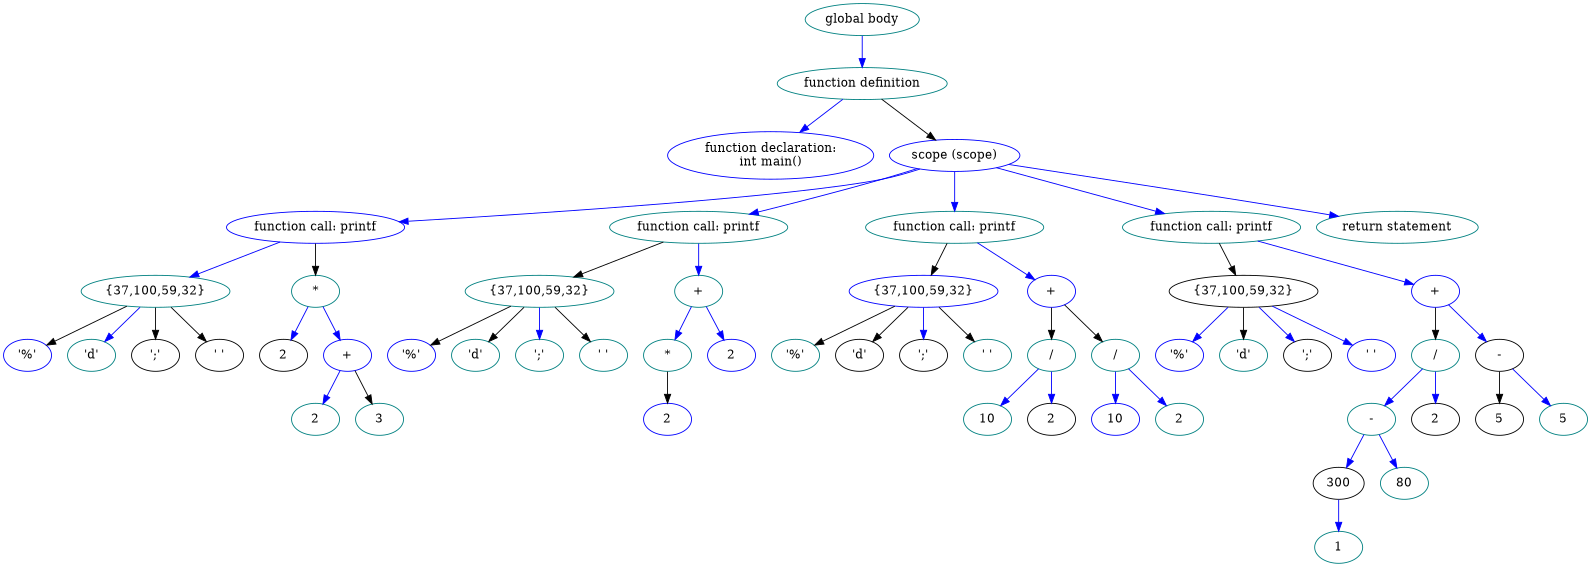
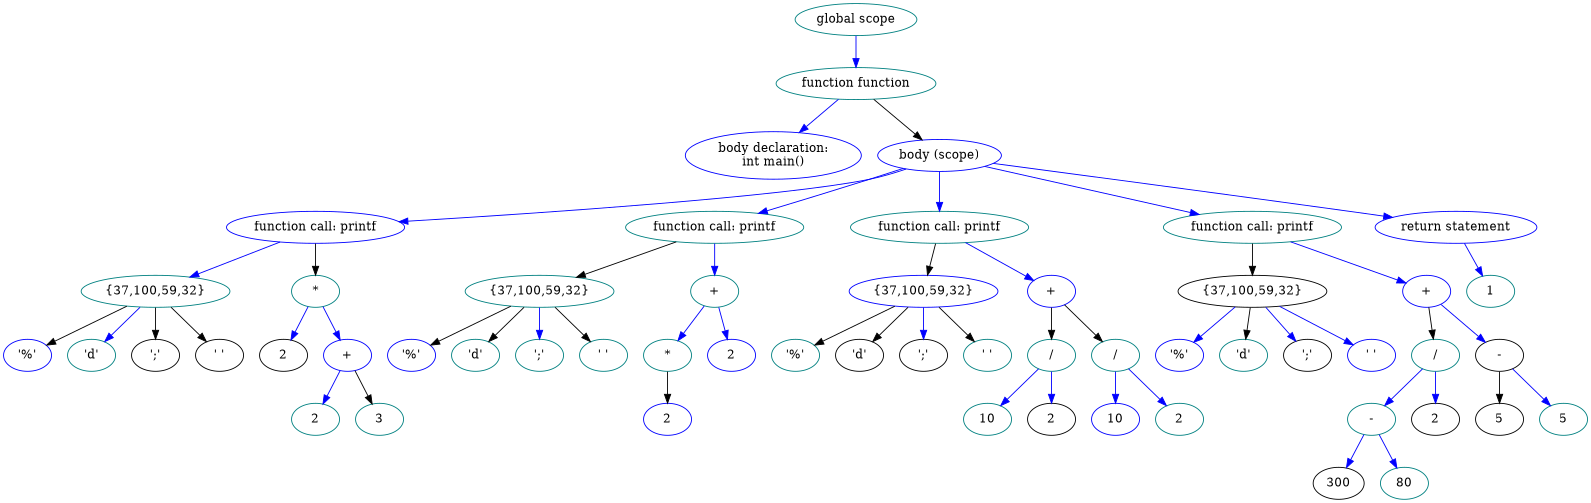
(862, 20) -> (856, 20)
(862, 84) -> (856, 84)
(771, 155) -> (773, 155)
(955, 155) -> (940, 155)
(1397, 227) -> (1456, 227)
(1339, 511) -> (1471, 256)
